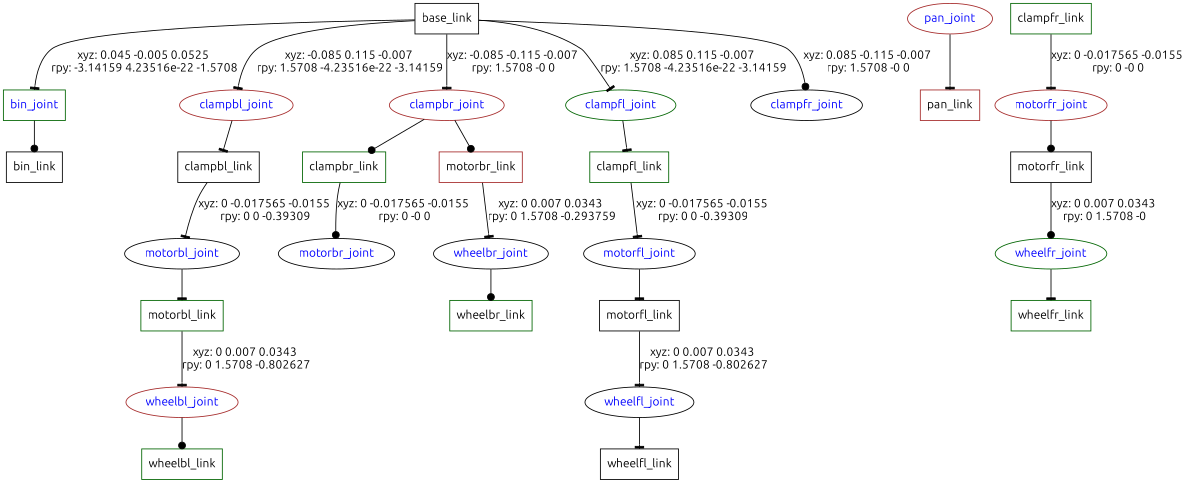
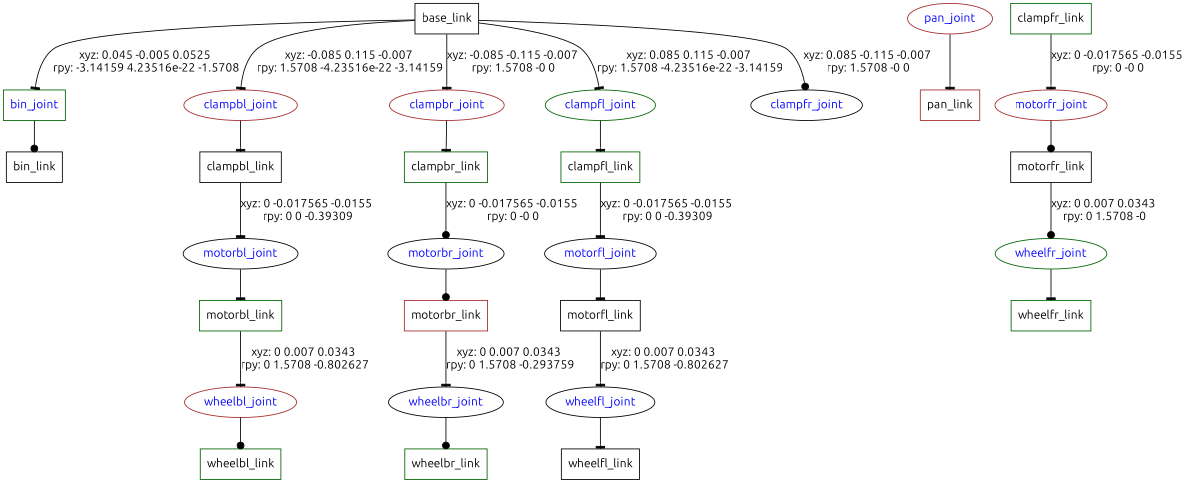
(462, 133) -> (446, 281)
(400, 134) -> (446, 134)
